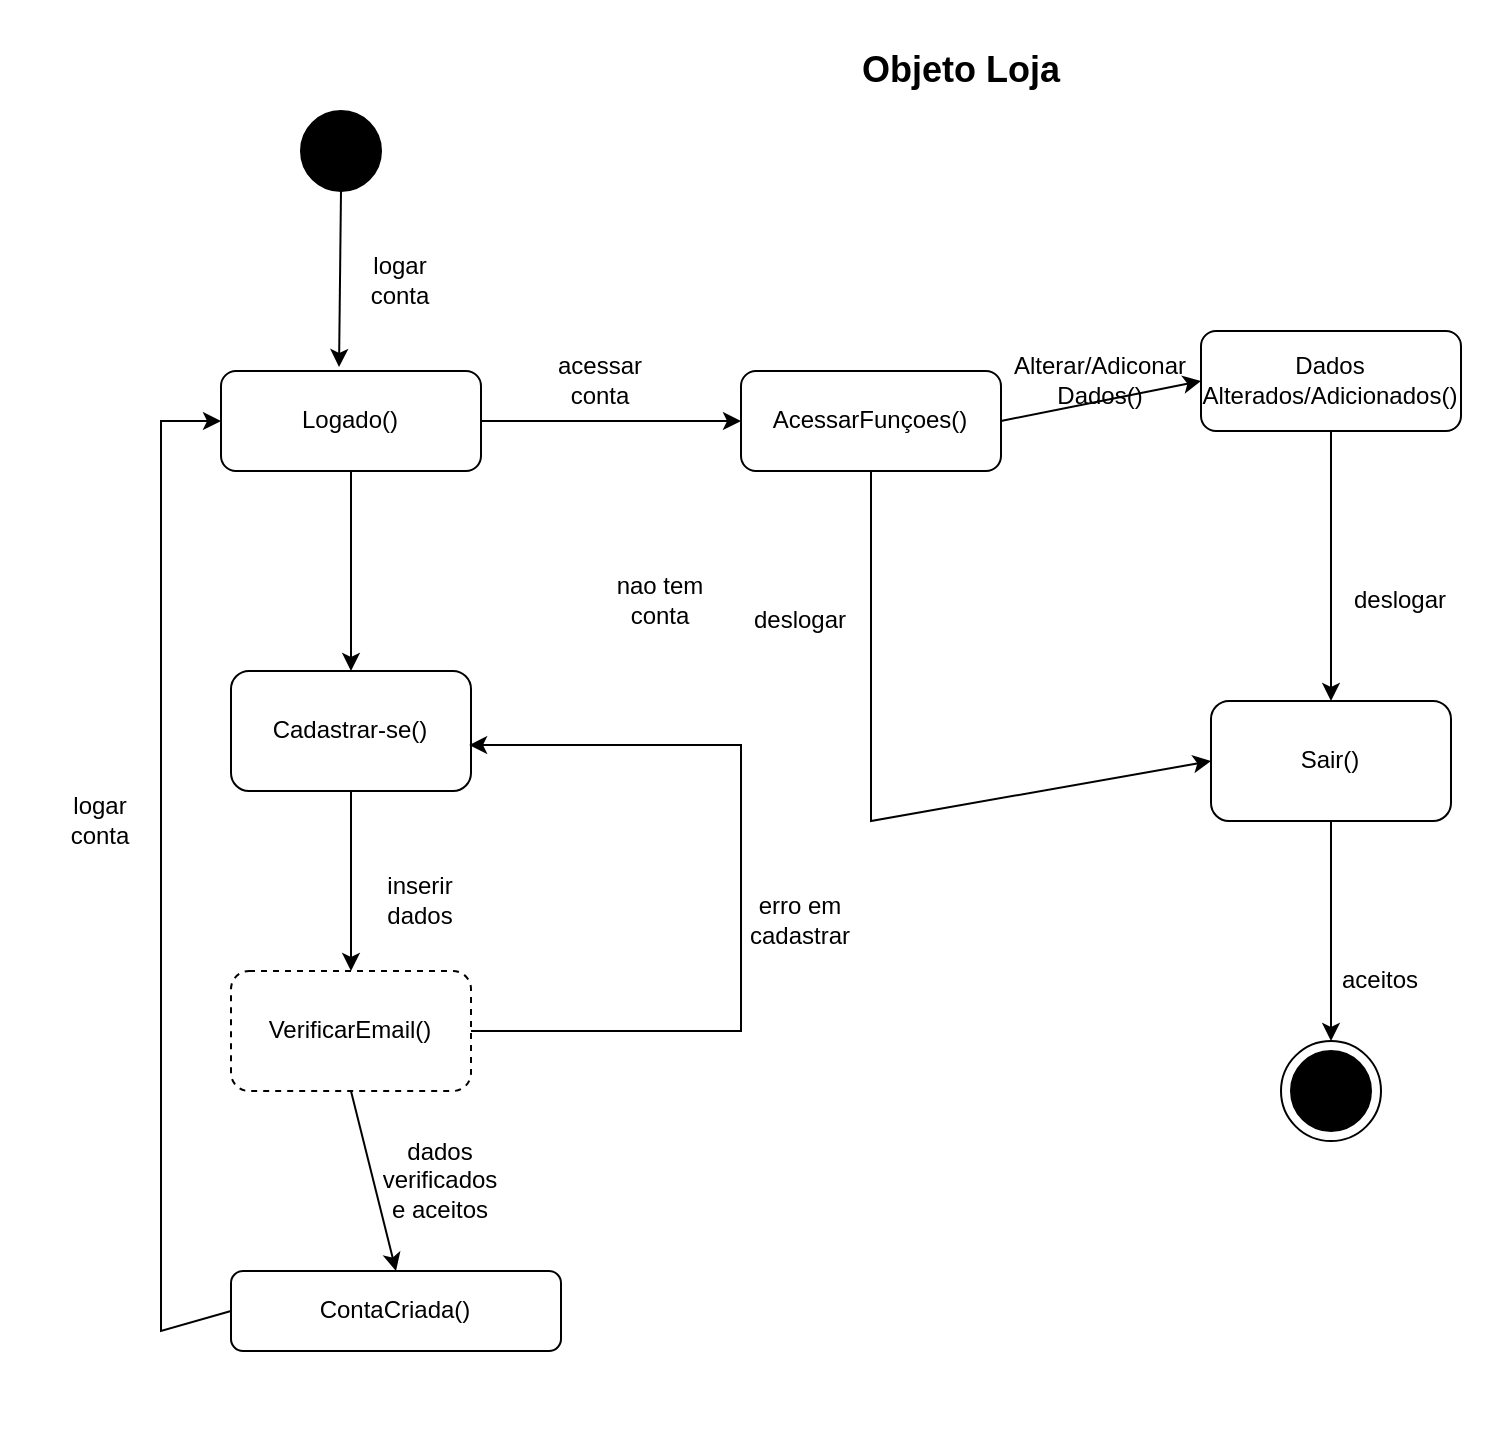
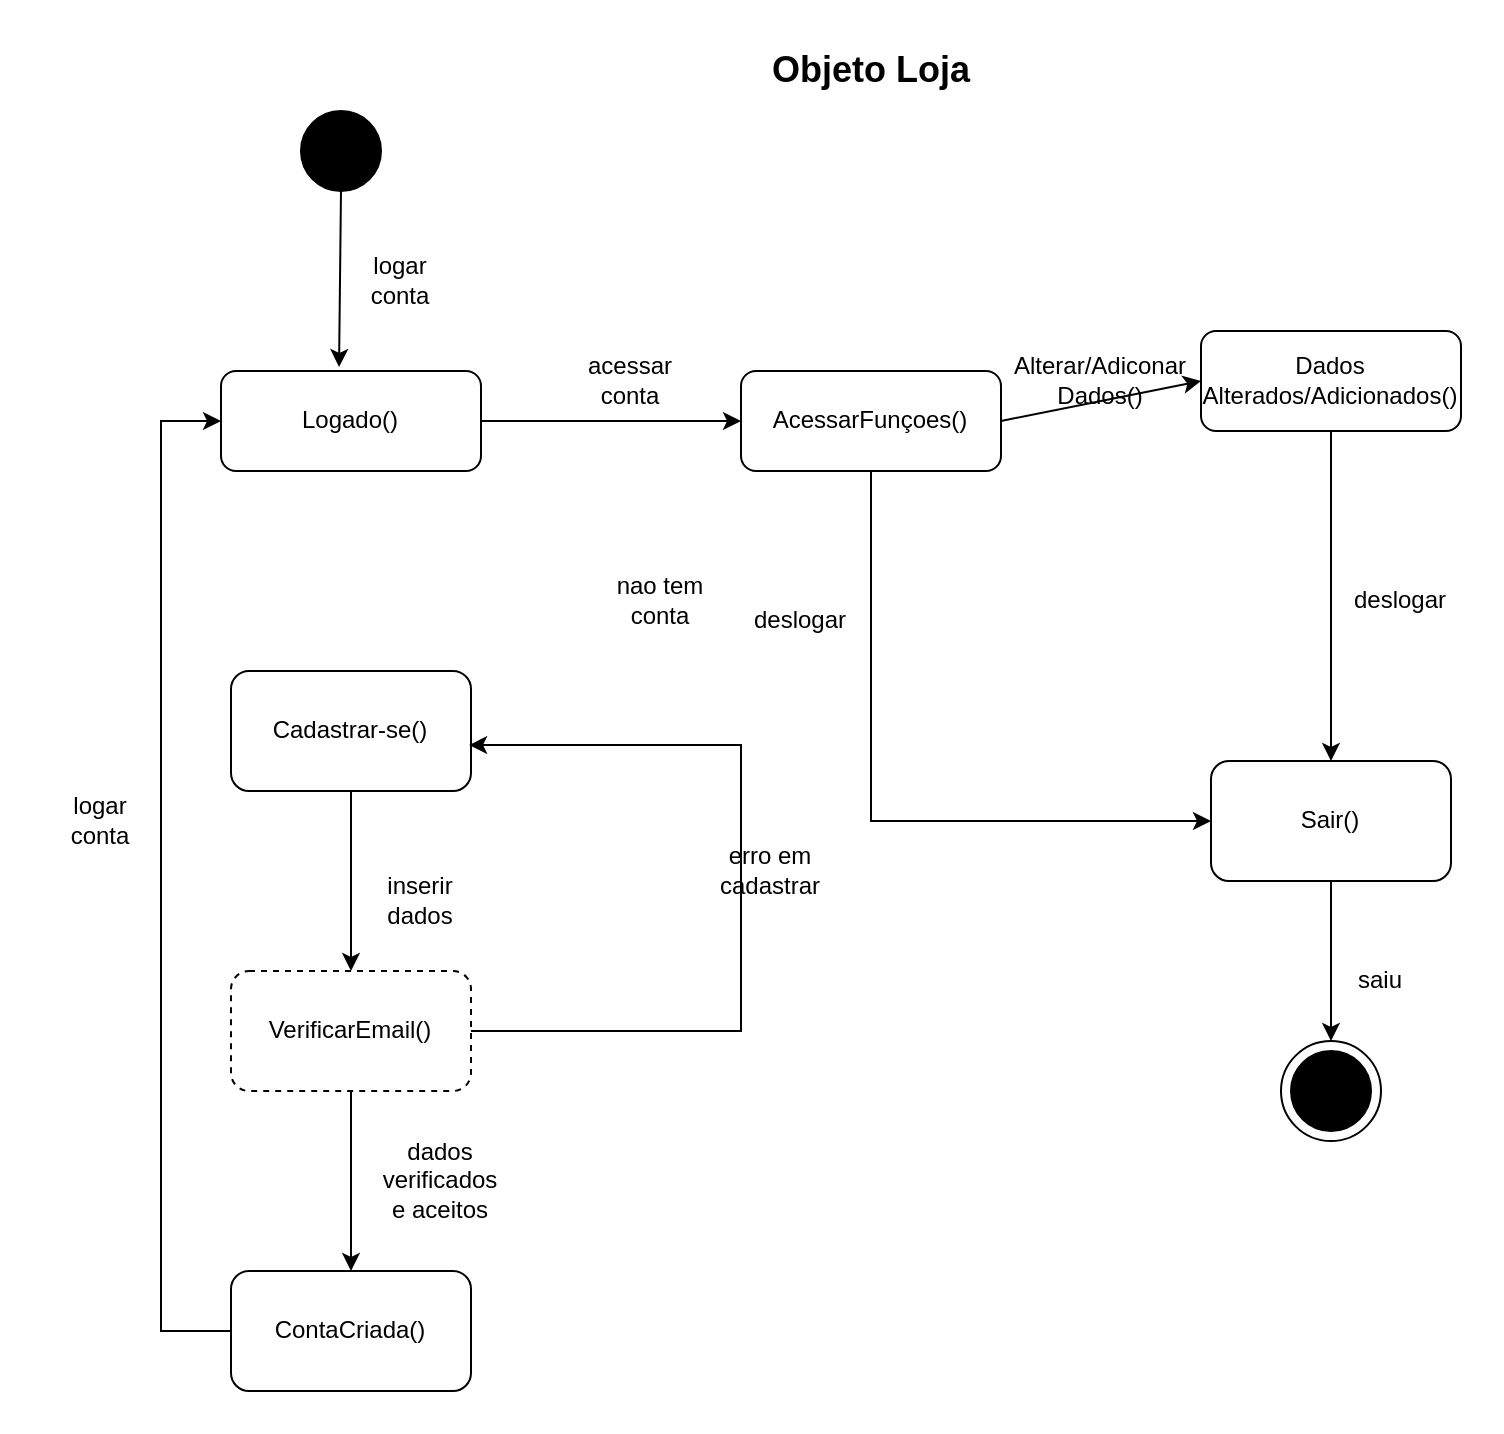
(961, 71) -> (871, 71)
(601, 381) -> (631, 381)
(351, 564) -> none
(1331, 761) -> (1331, 821)
(801, 921) -> (771, 871)
(1381, 981) -> (1381, 981)
(396, 1311) -> (351, 1331)
